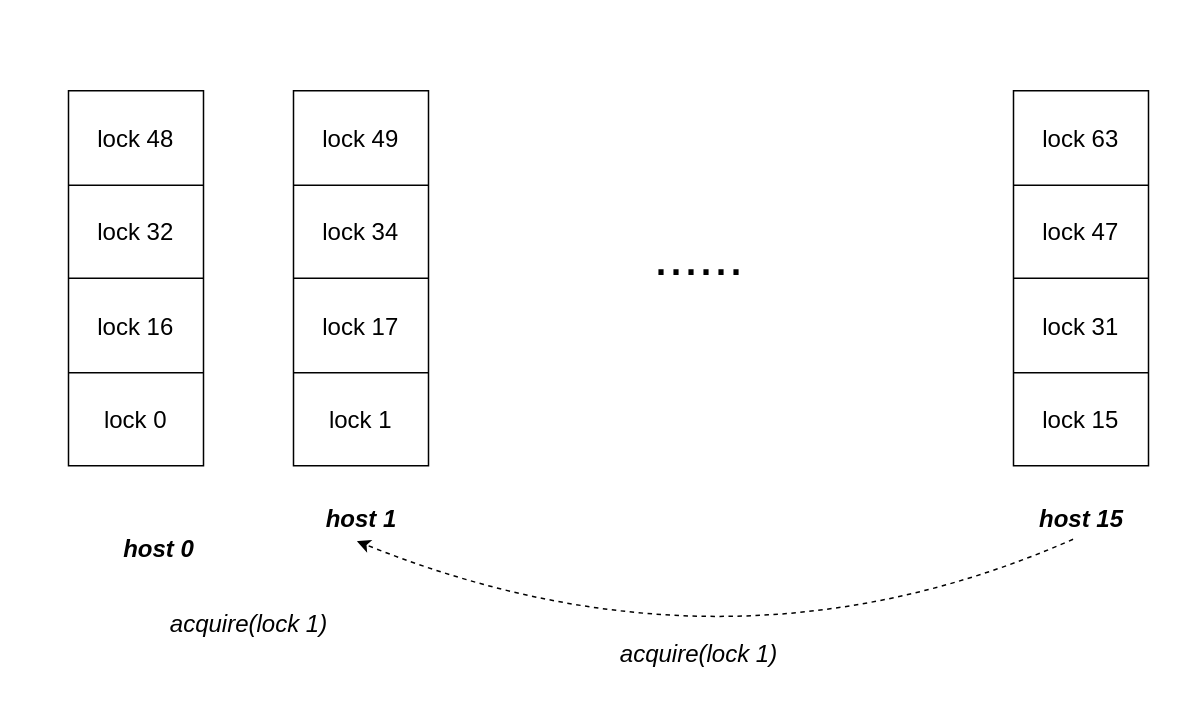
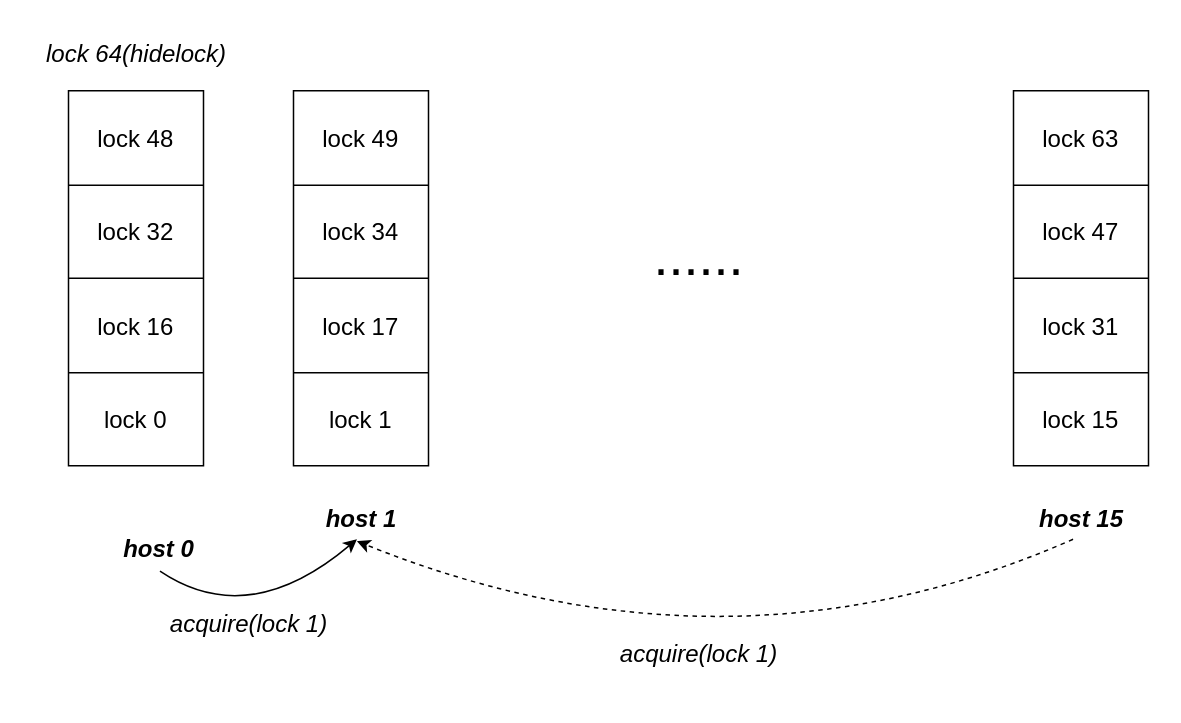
none -> (136, 53)
none -> (258, 593)
